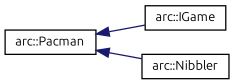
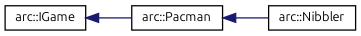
(127, 28) -> (115, 18)
